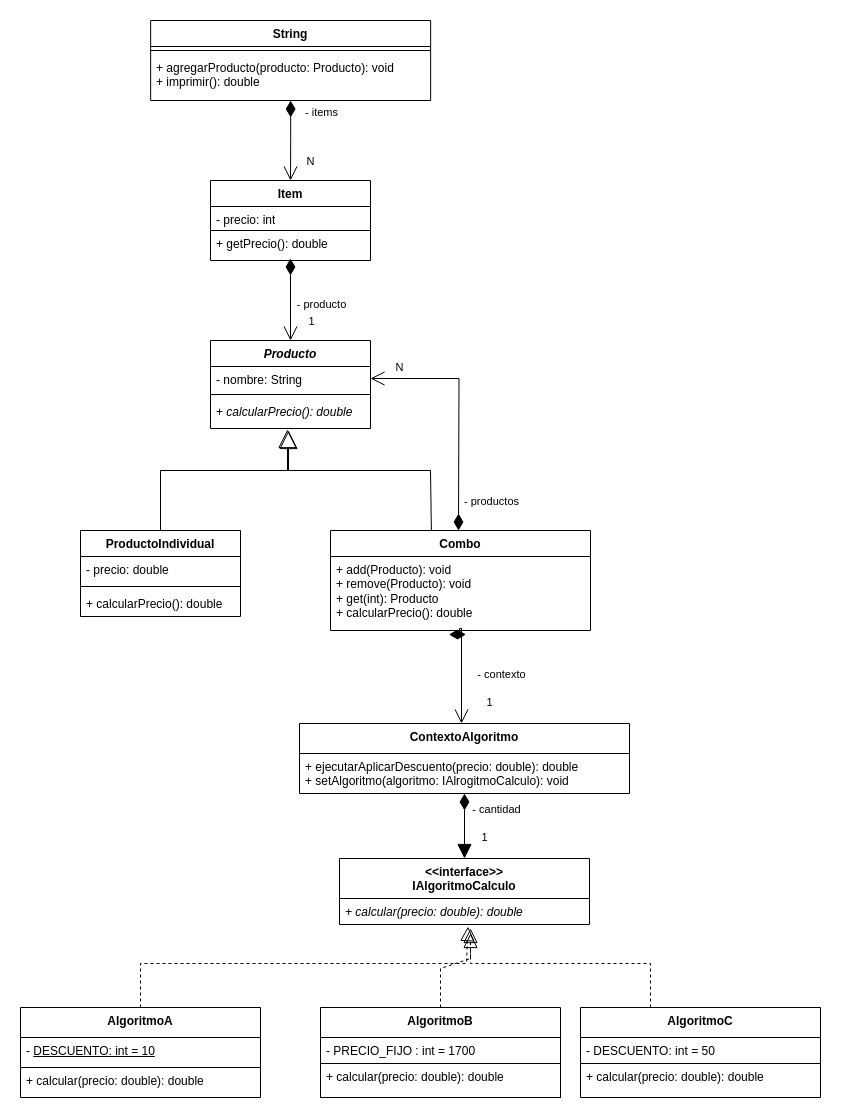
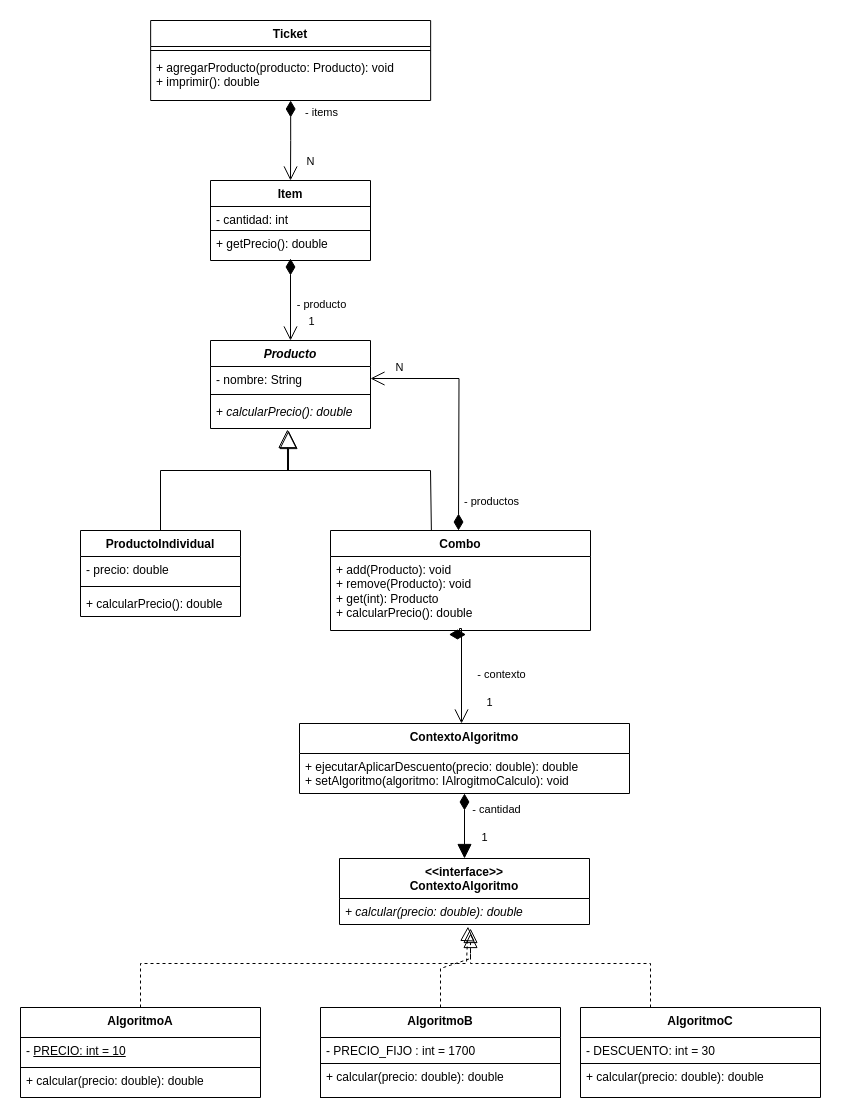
(291, 35) -> (291, 35)
(252, 221) -> (259, 221)
(465, 880) -> (465, 880)
(88, 1052) -> (78, 1052)
(648, 1052) -> (648, 1052)
